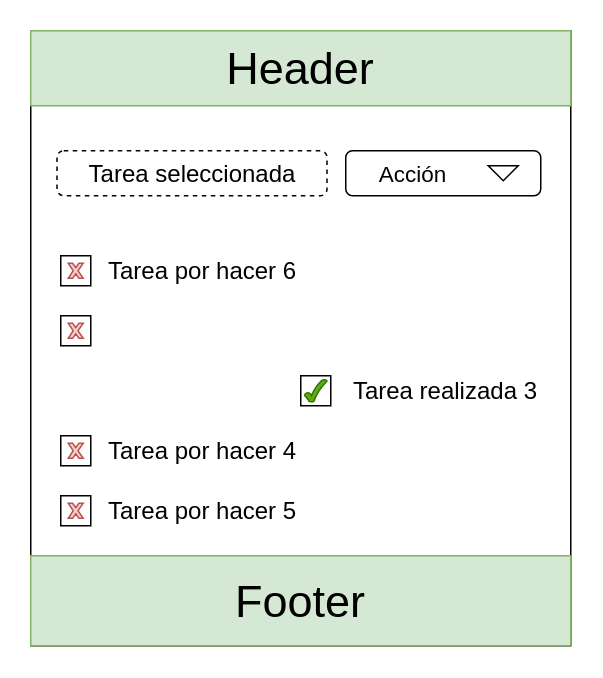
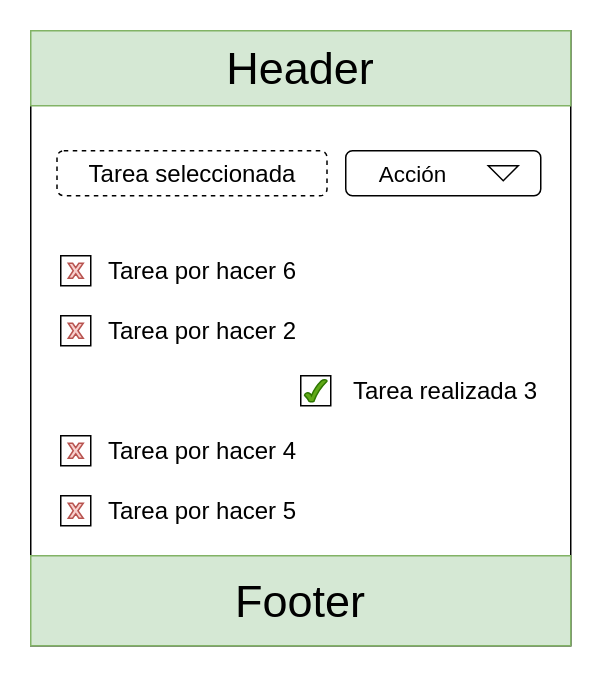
none -> (233, 331)
